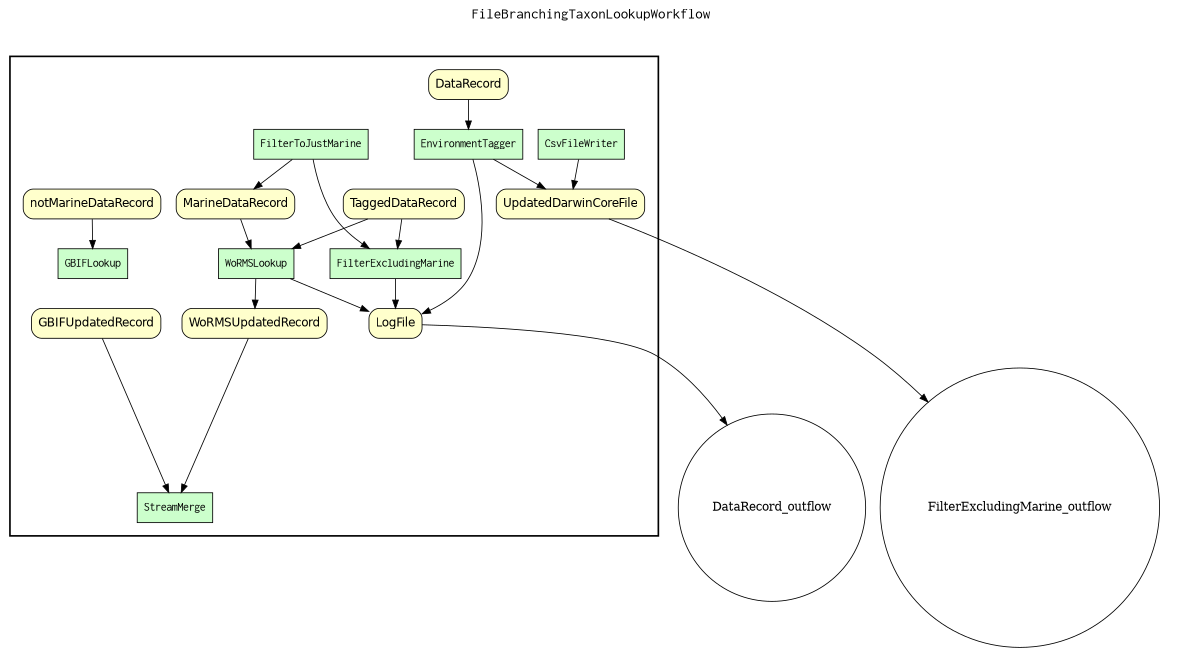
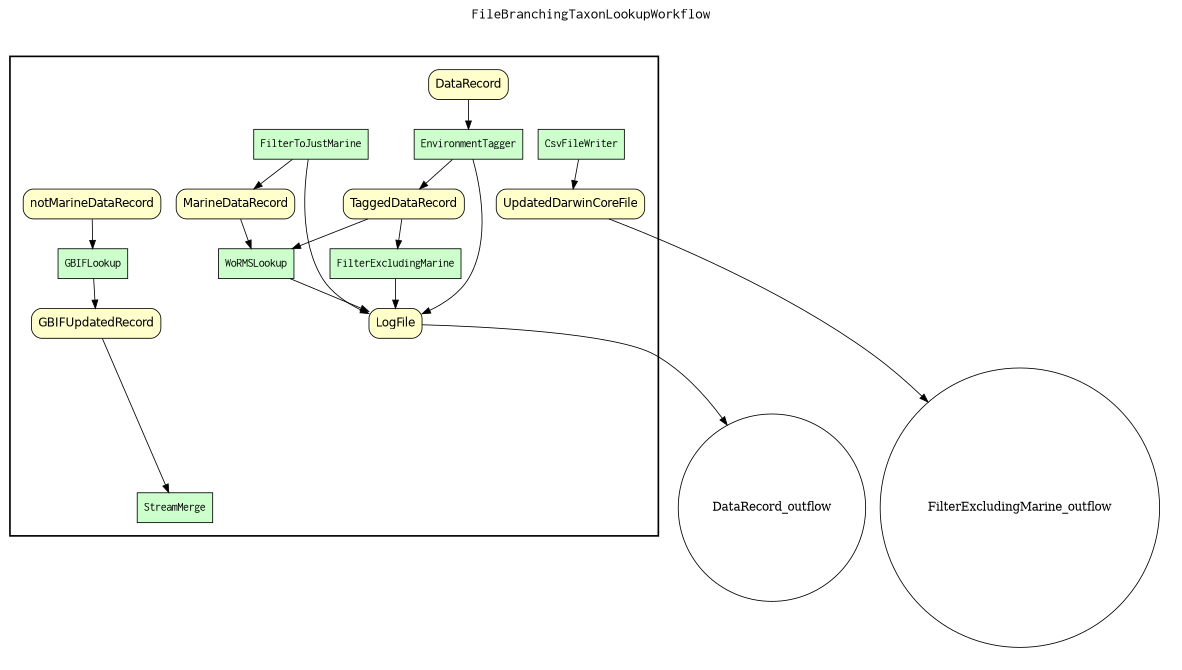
(516, 172) -> (439, 171)
(329, 207) -> (310, 249)
none -> (94, 289)
(255, 323) -> none
